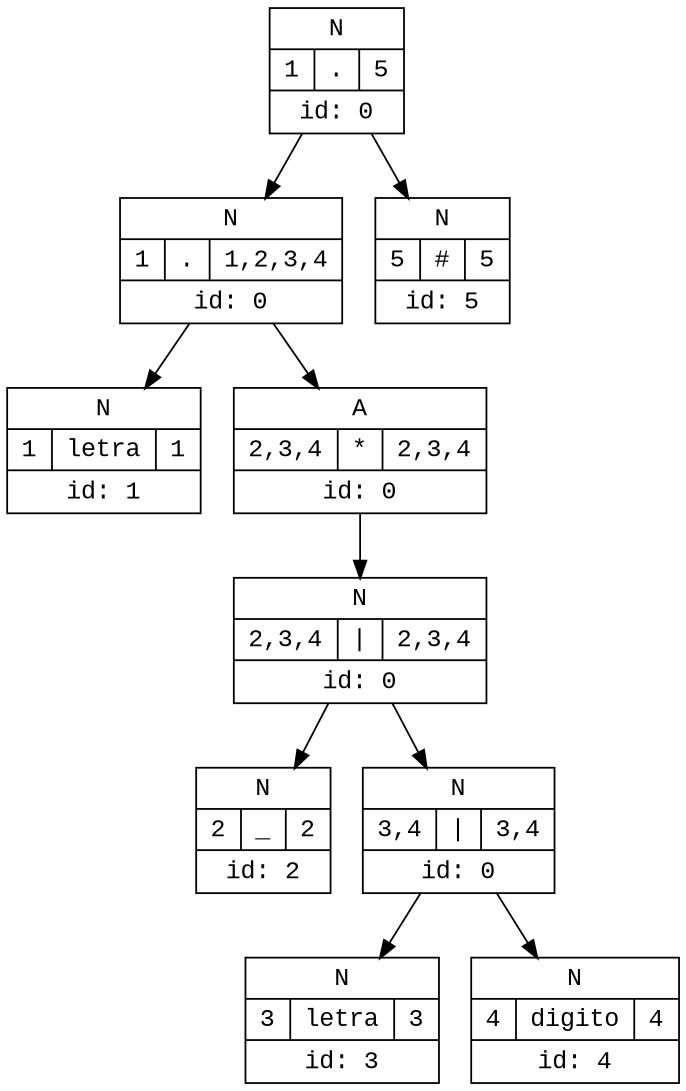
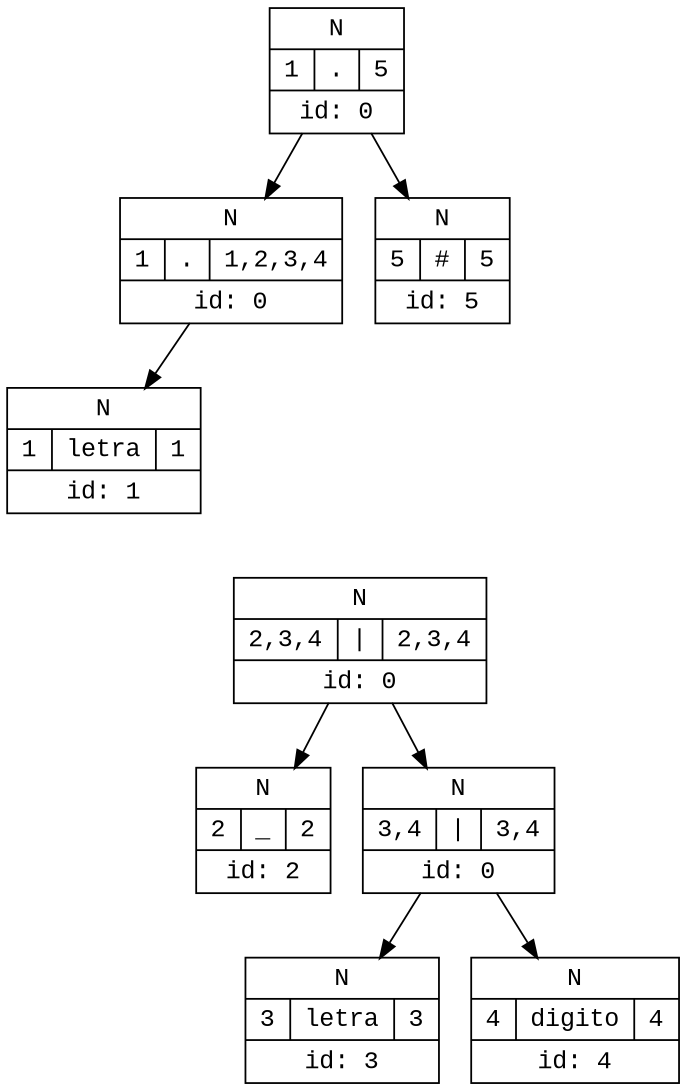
(360, 451) -> none
